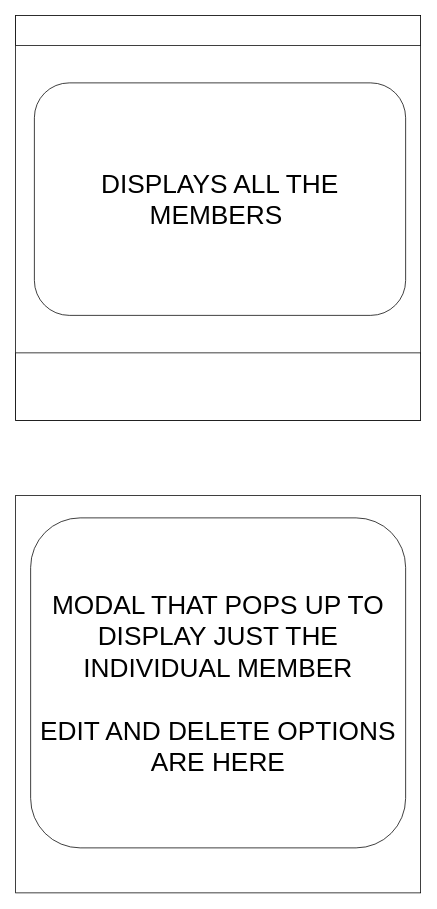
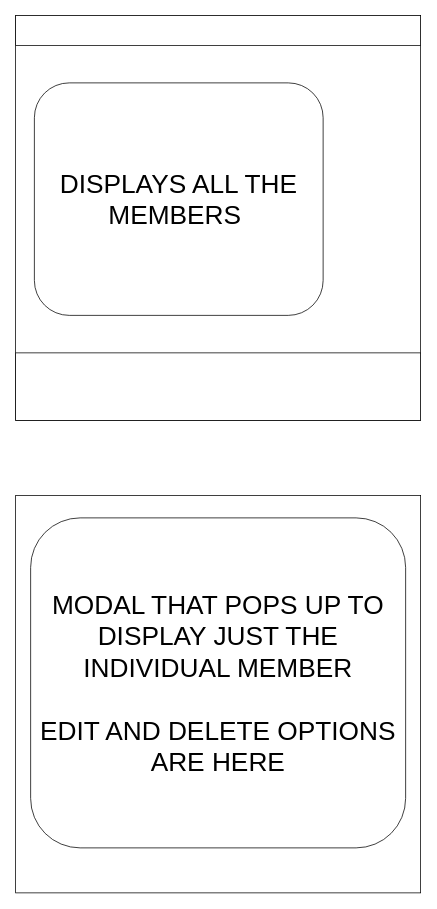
(220, 199) -> (179, 199)
